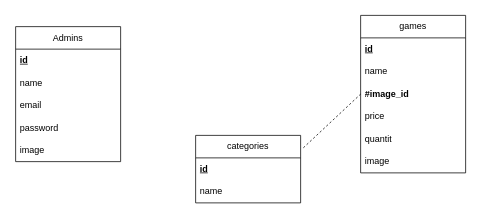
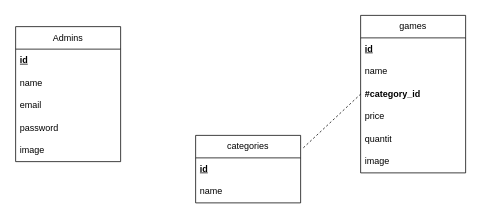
(385, 94) -> (394, 94)
